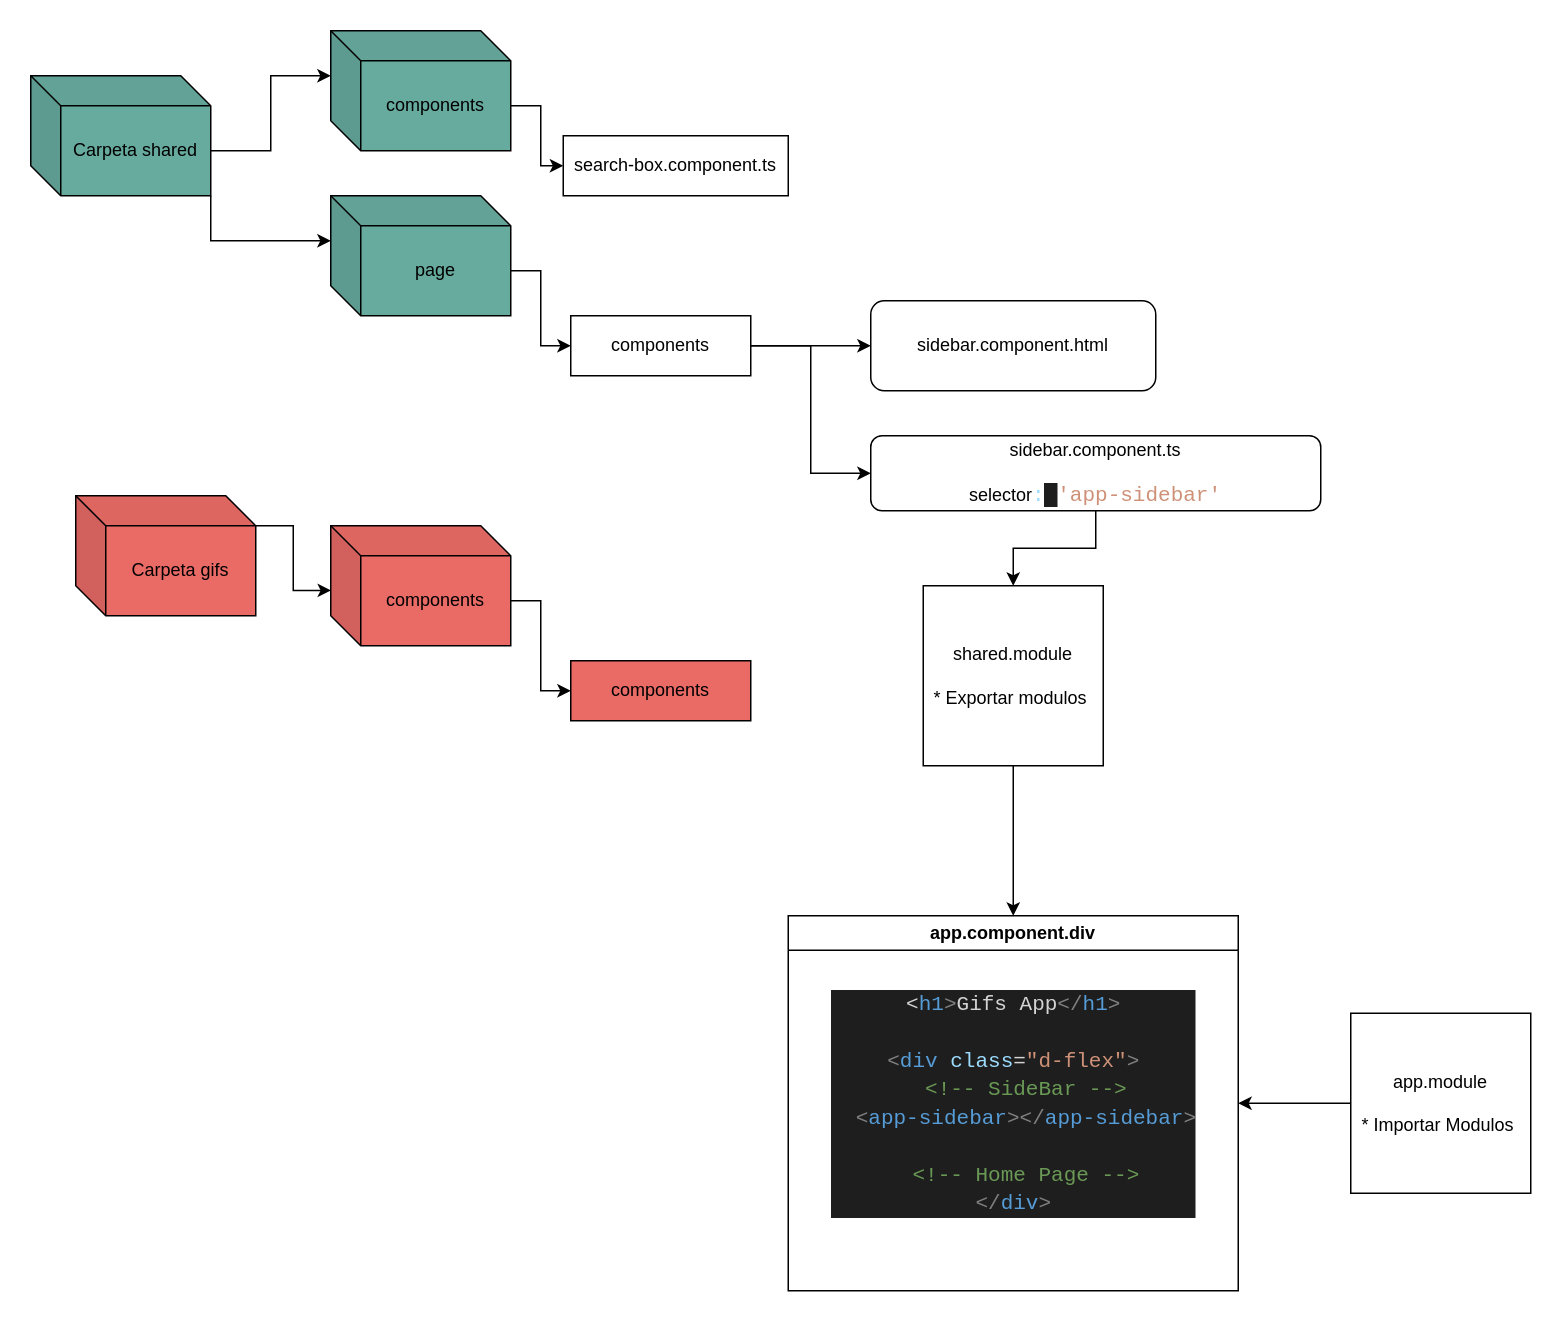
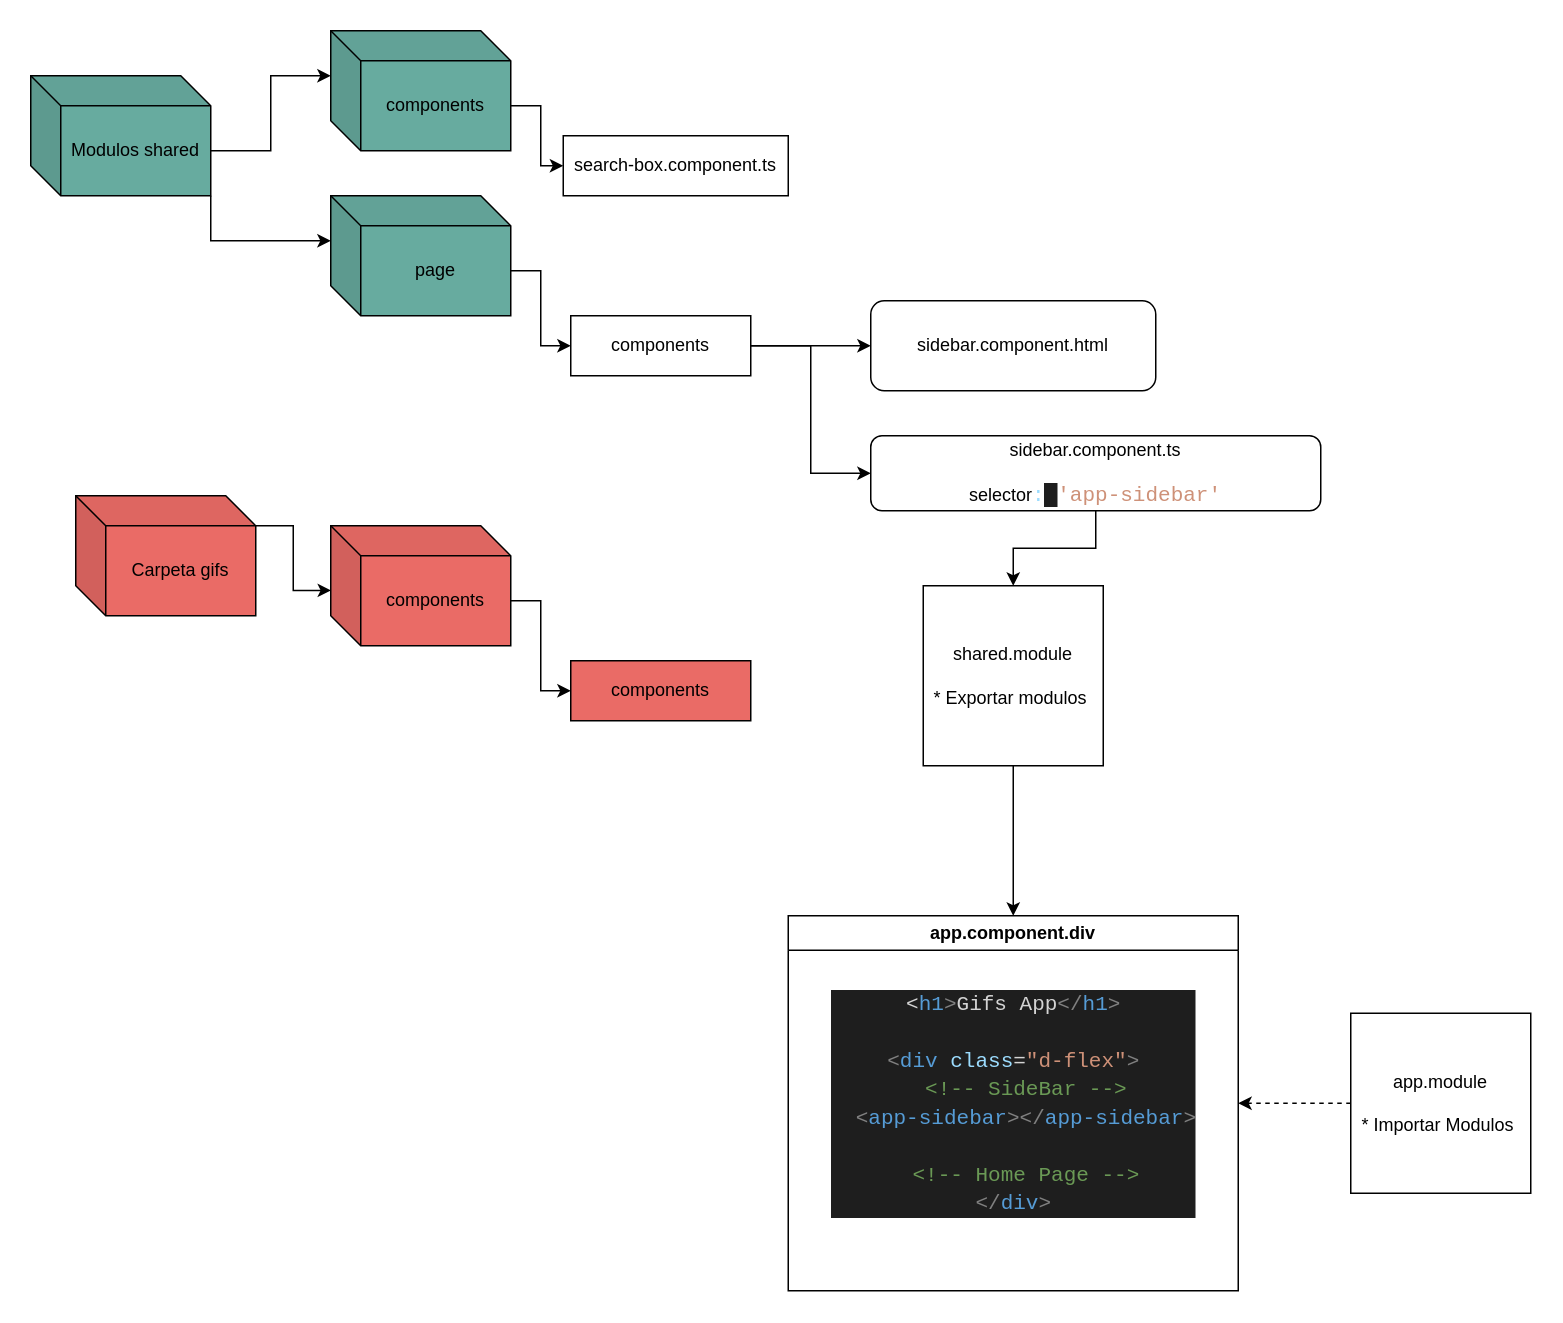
(136, 151) -> (136, 151)
(1298, 1103) -> (1298, 1103)
